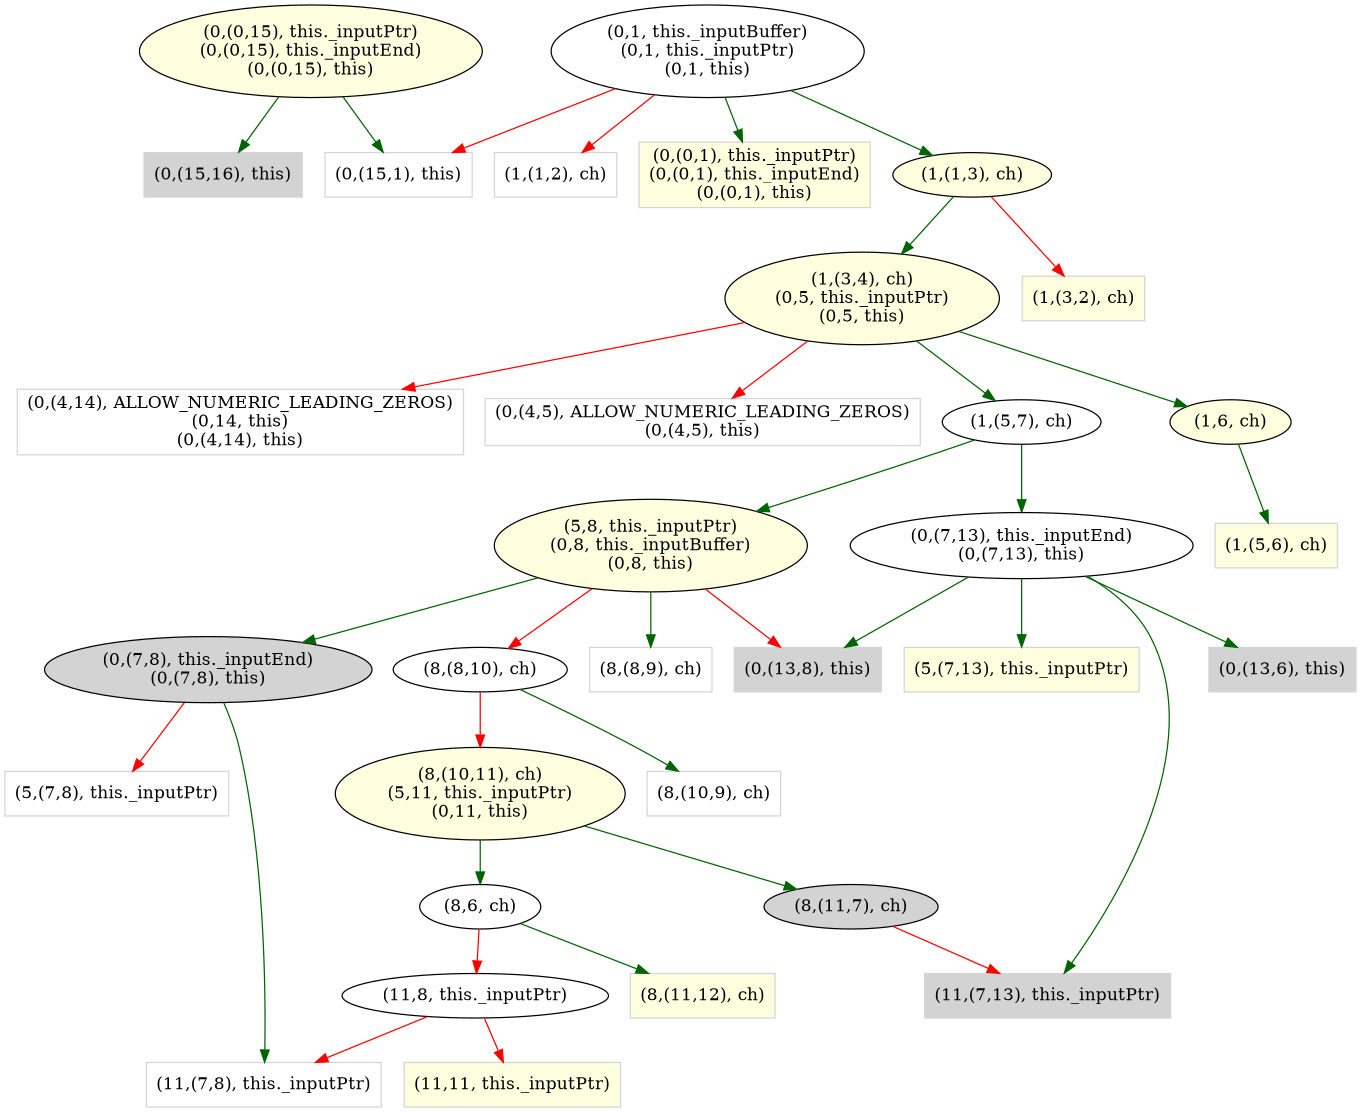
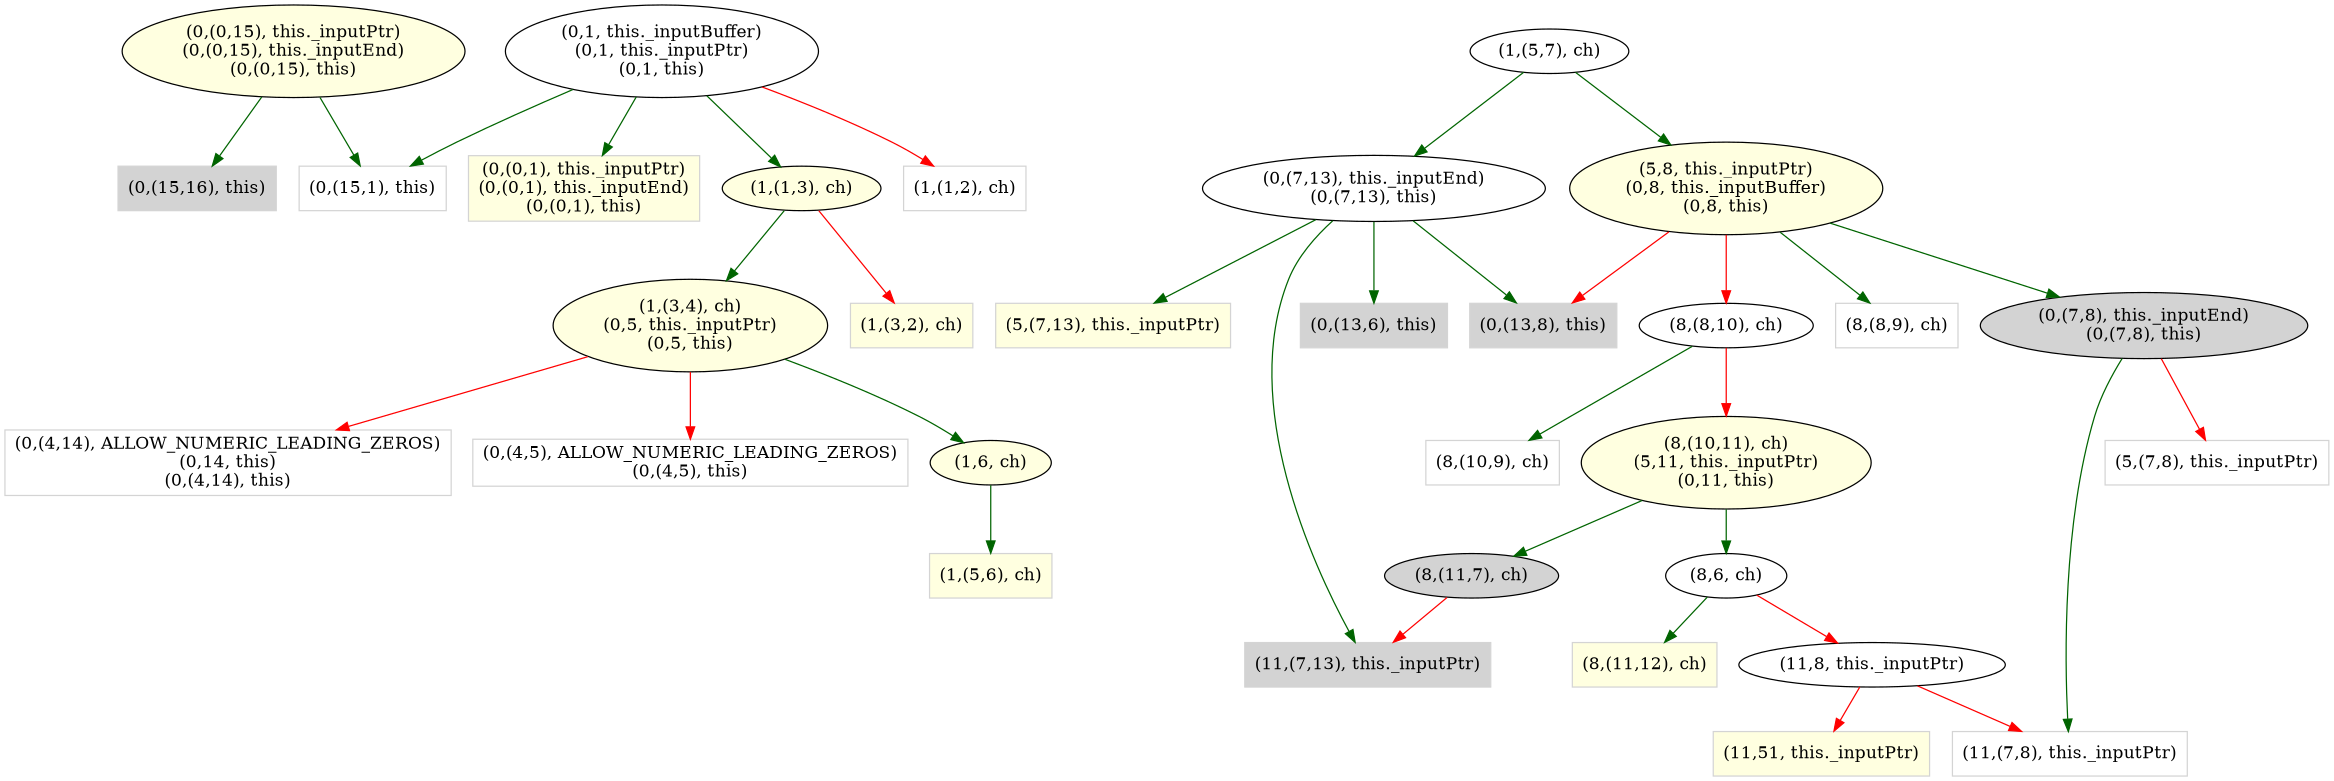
(540, 118) -> (497, 123)
(951, 367) -> none
(512, 1085) -> (1821, 754)
